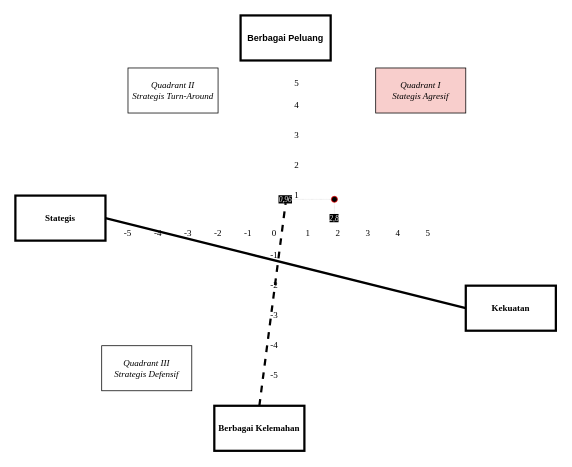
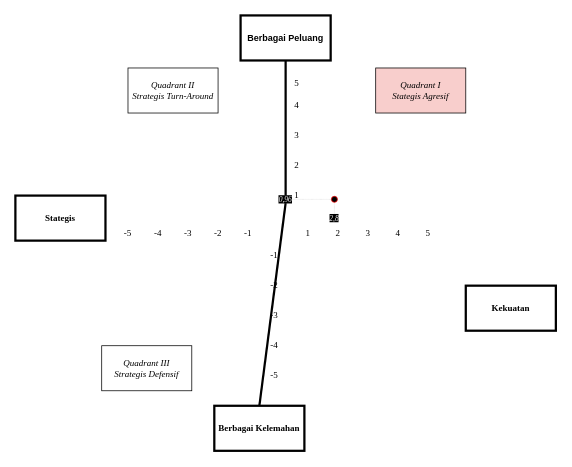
none -> (285, 128)
(274, 233) -> none
(286, 263) -> none
(273, 302) -> (273, 302)
